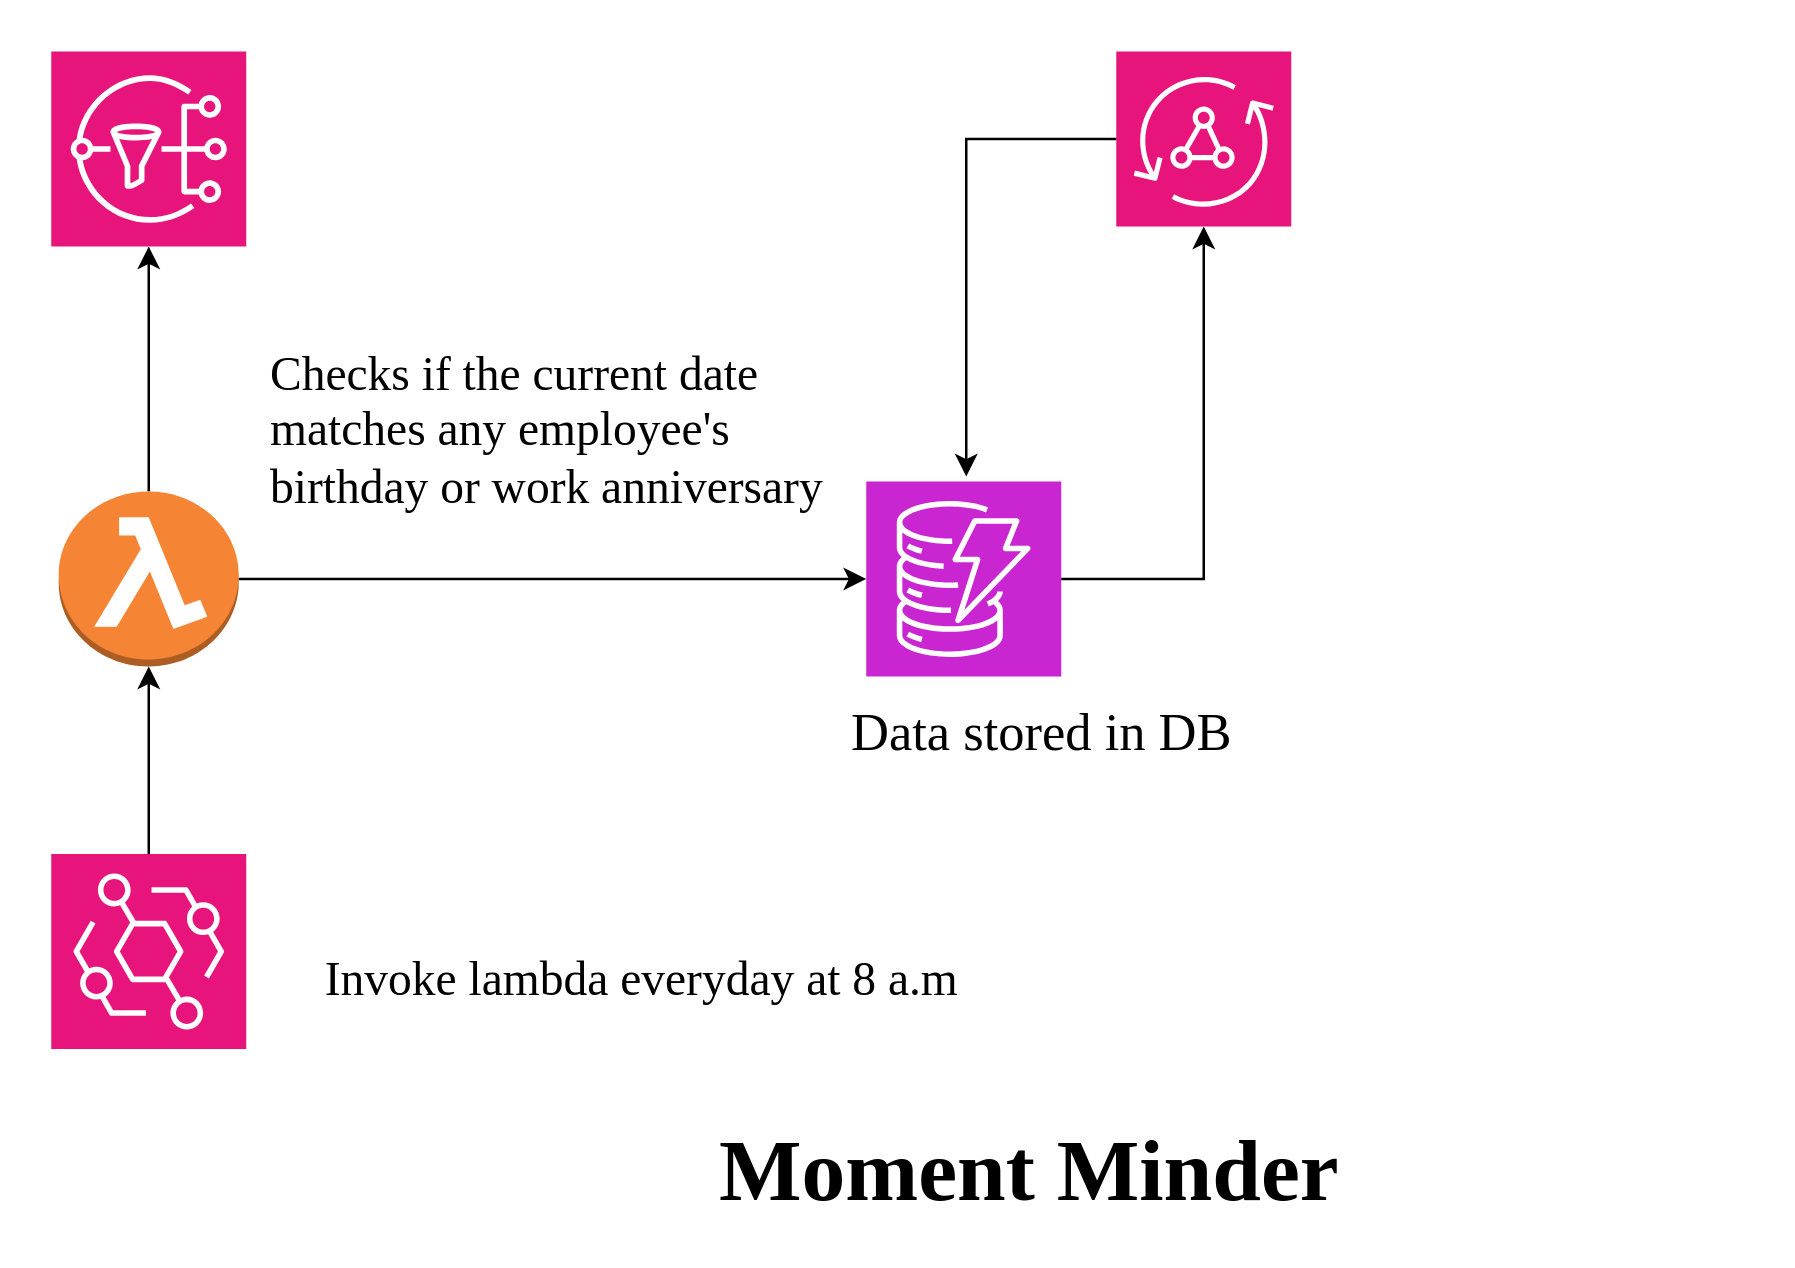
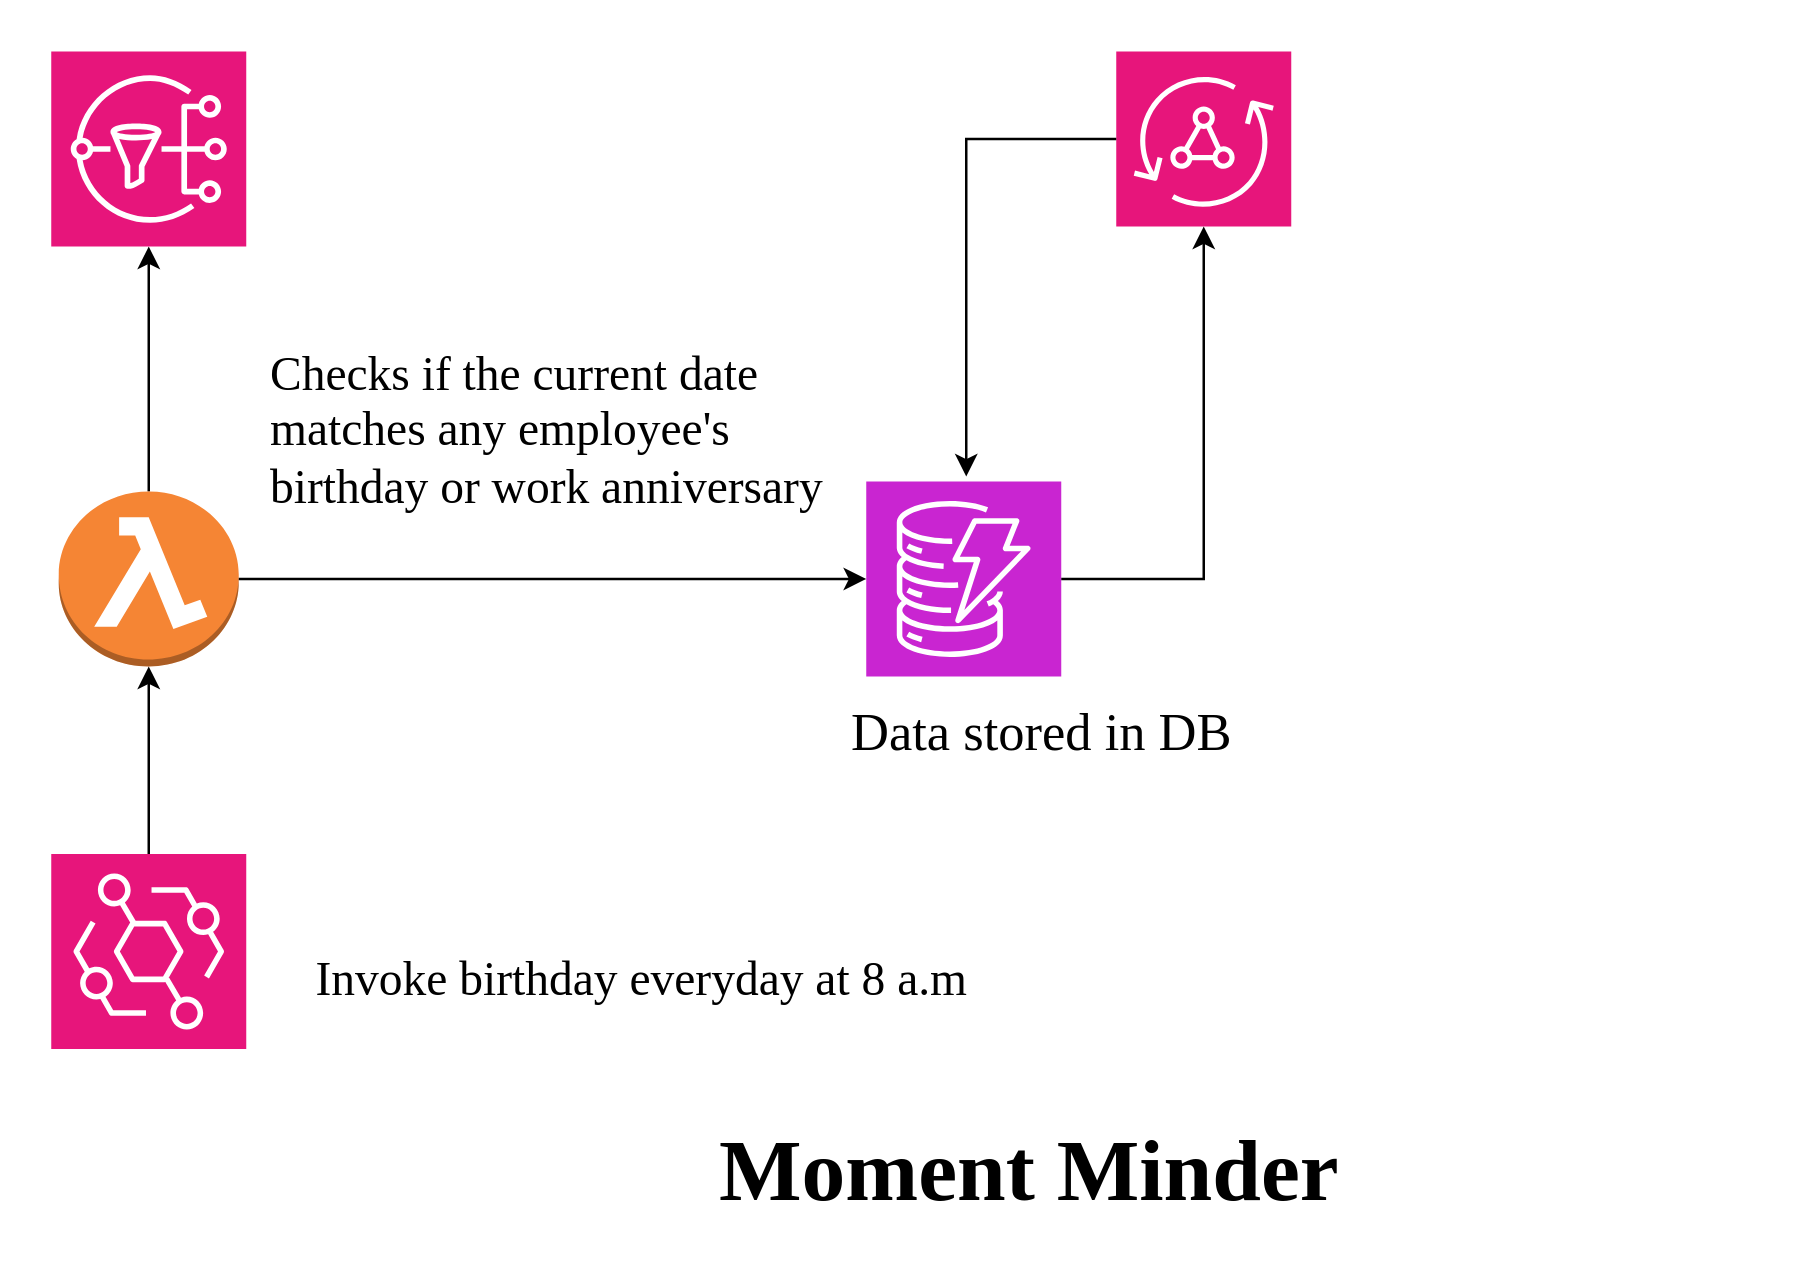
(643, 976) -> (643, 976)
